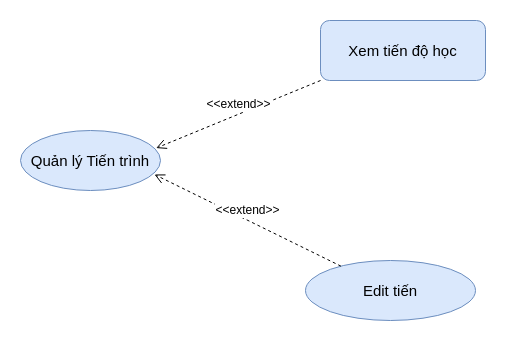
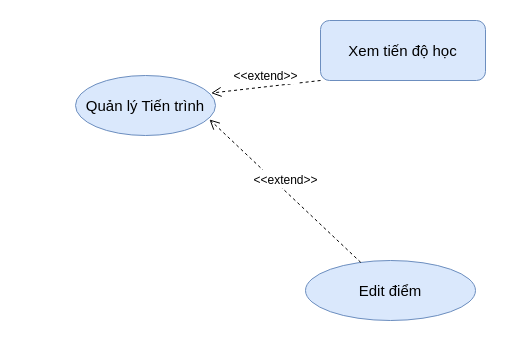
(91, 161) -> (146, 106)
(391, 291) -> (391, 291)
